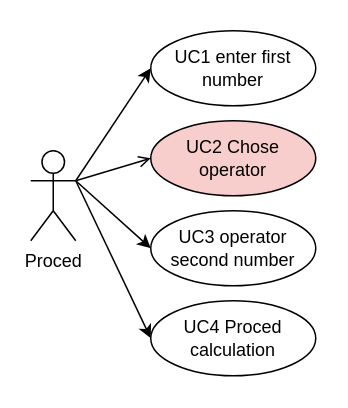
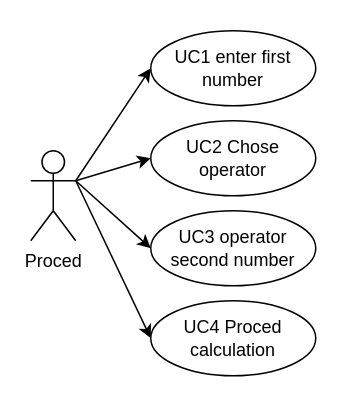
(233, 158) -> (233, 158)
(142, 161) -> (140, 162)
